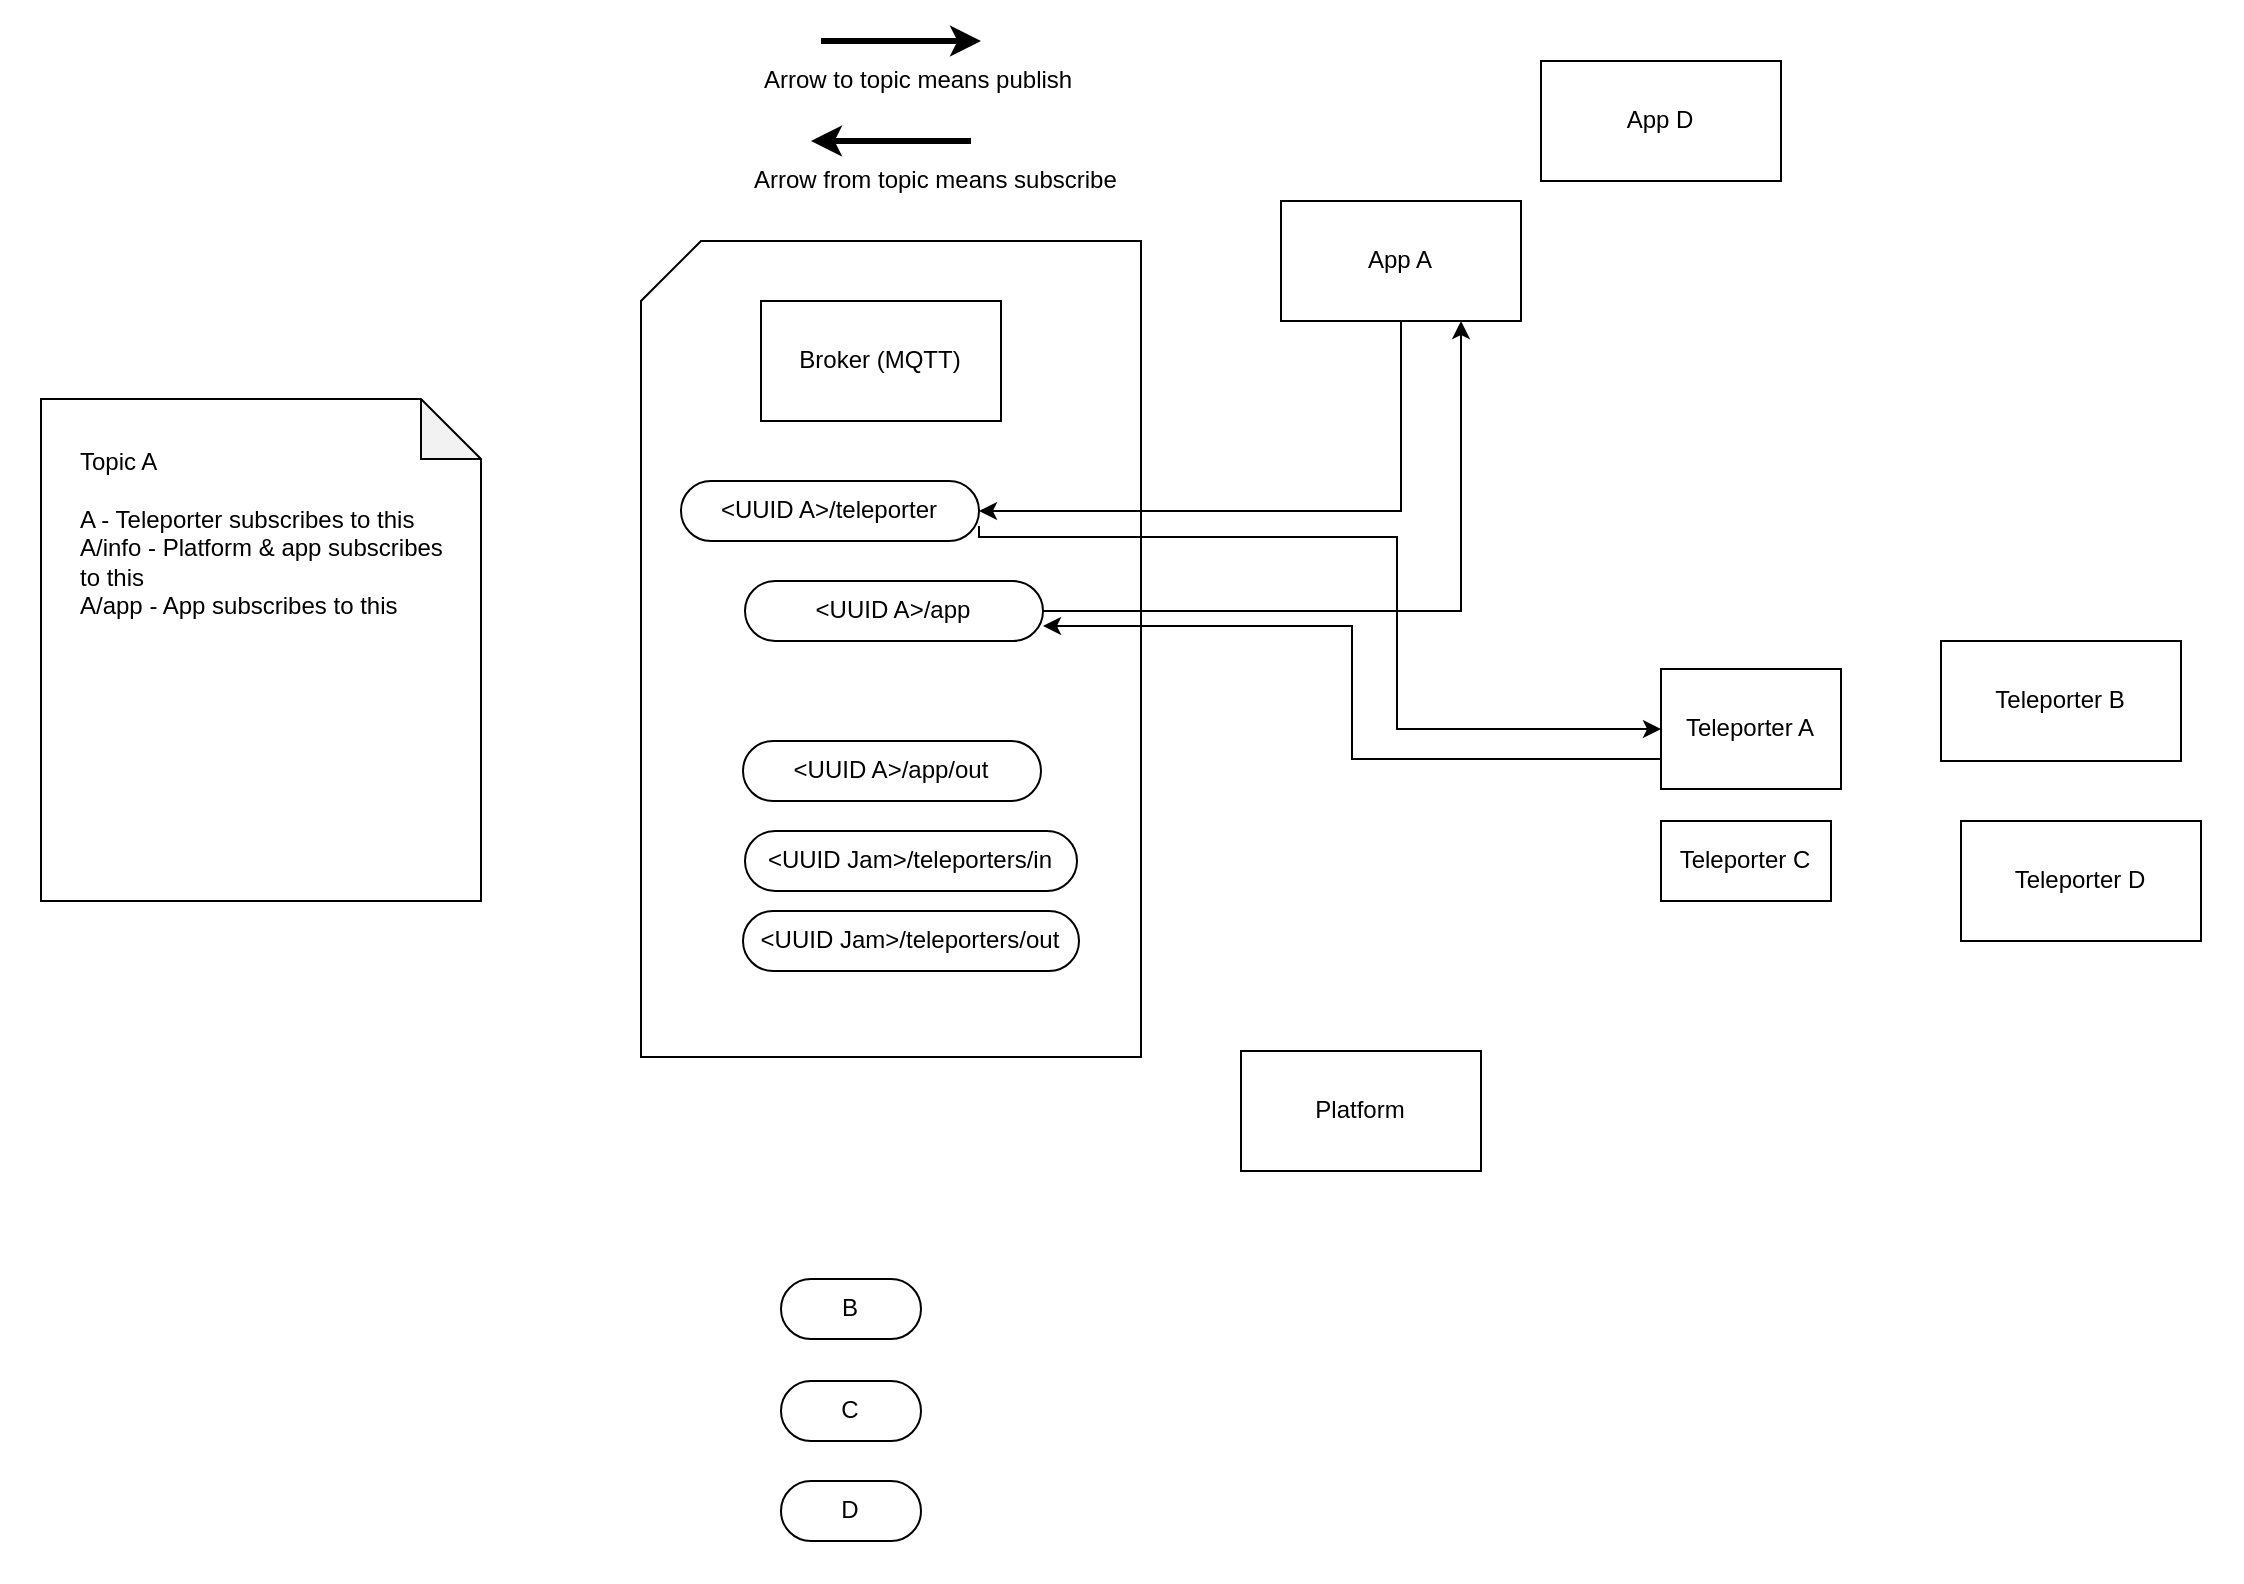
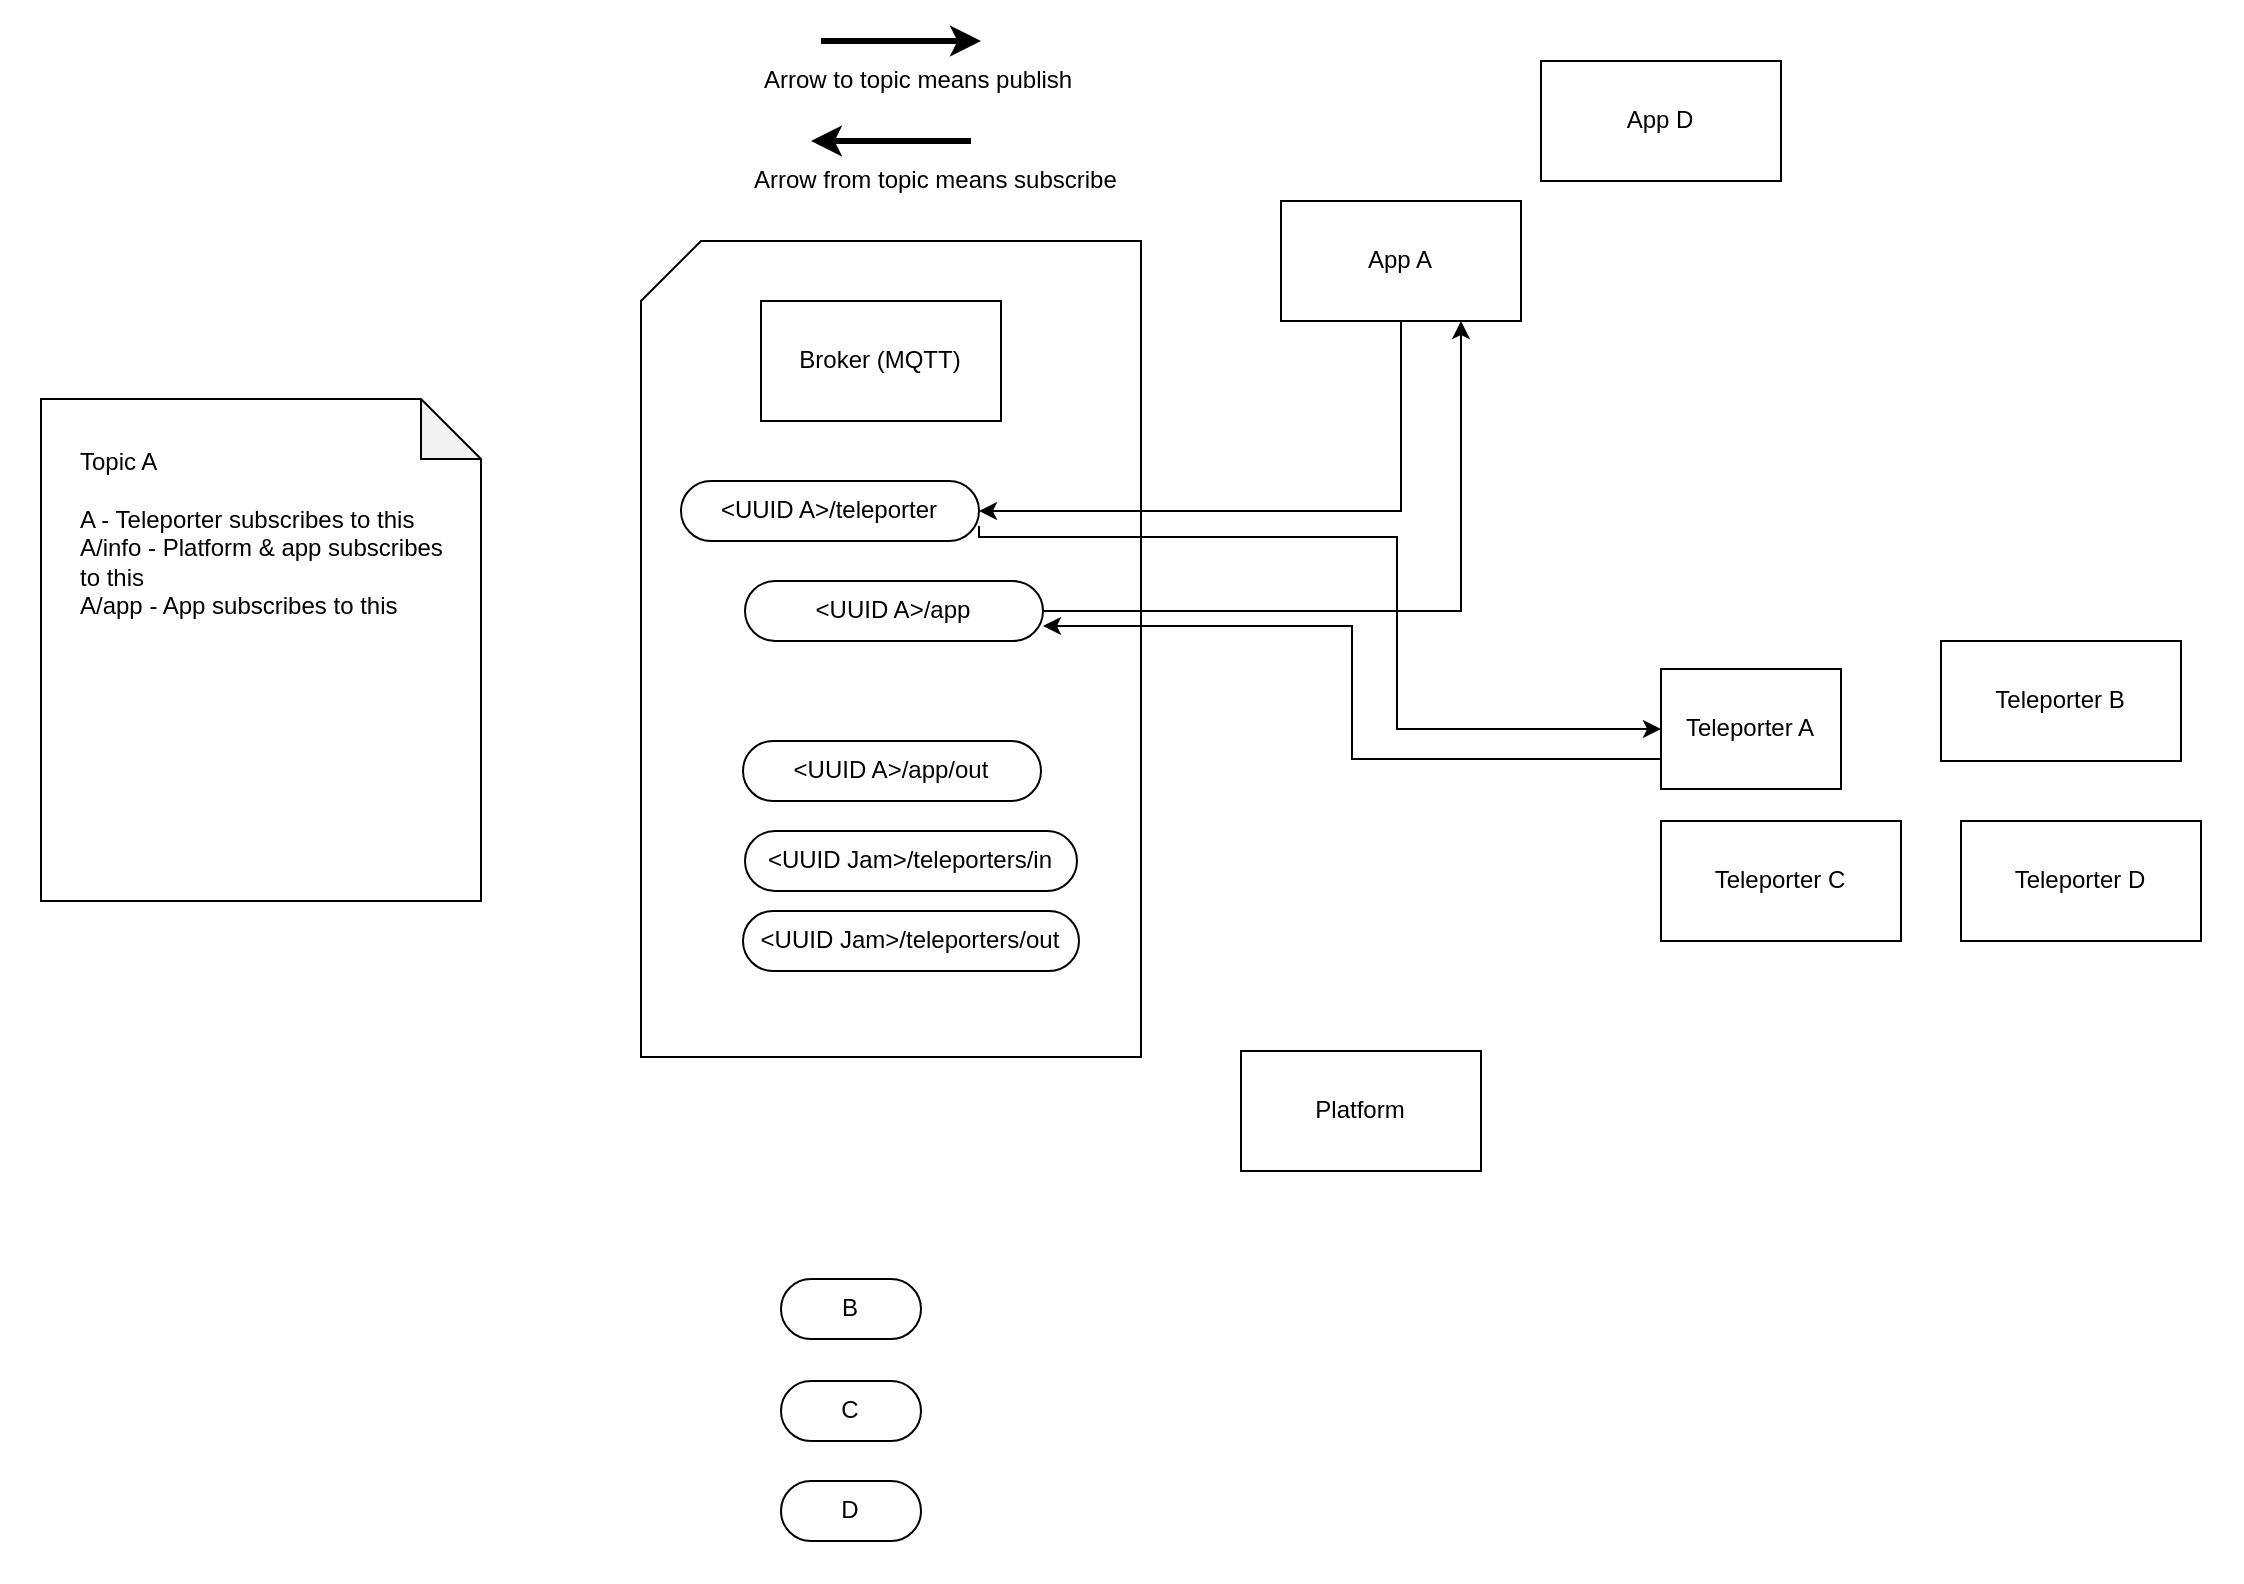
(1746, 861) -> (1781, 881)
